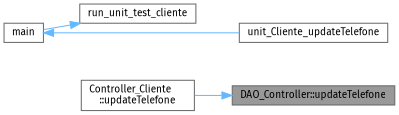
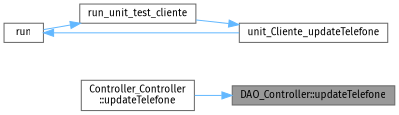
none -> (212, 22)
(24, 33) -> (24, 33)
(138, 95) -> (138, 95)
